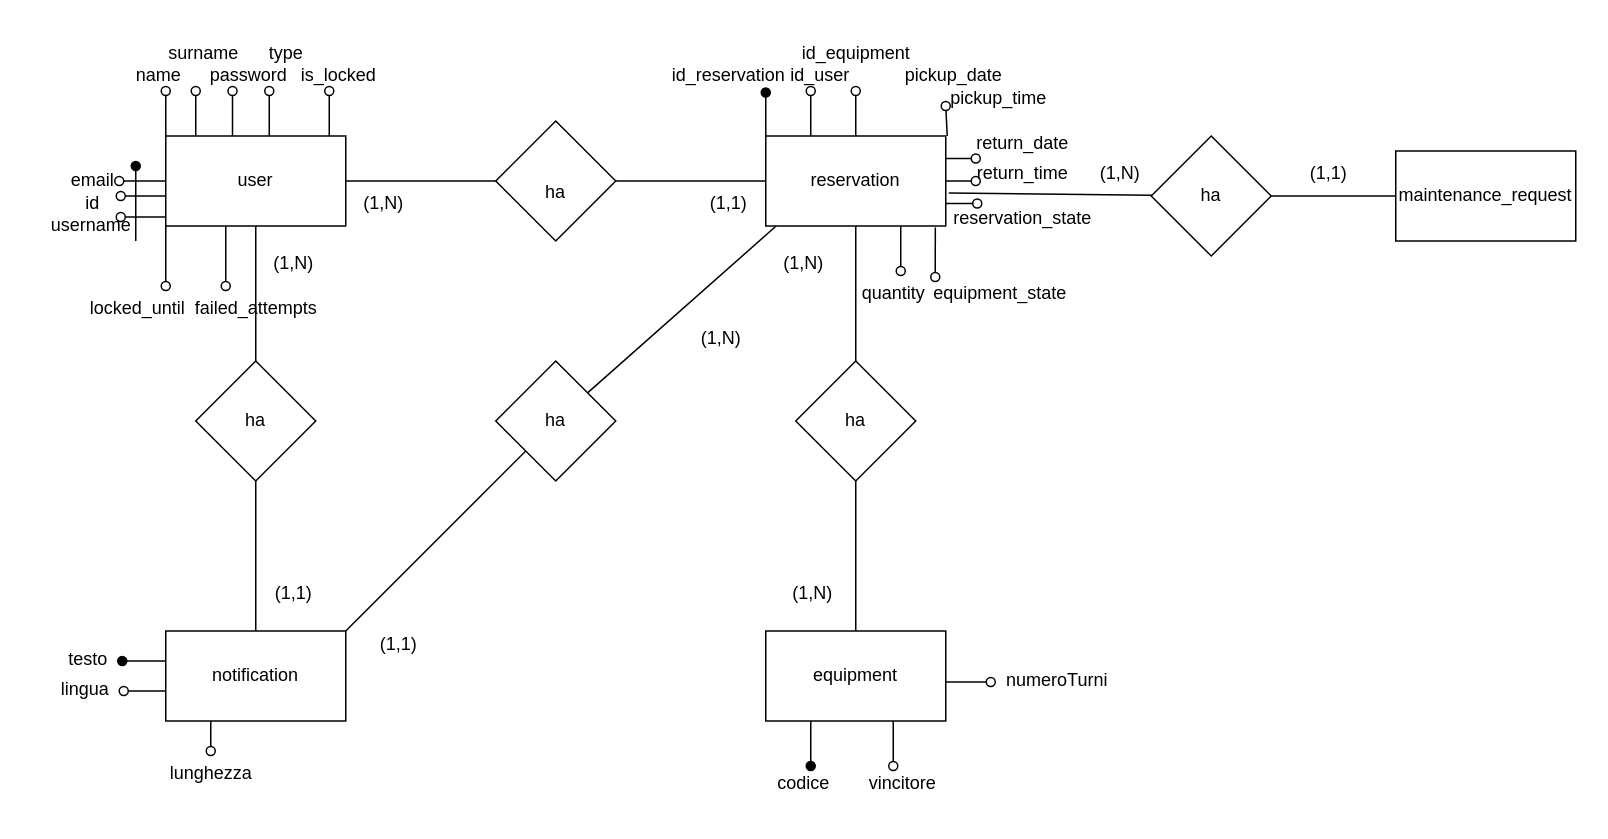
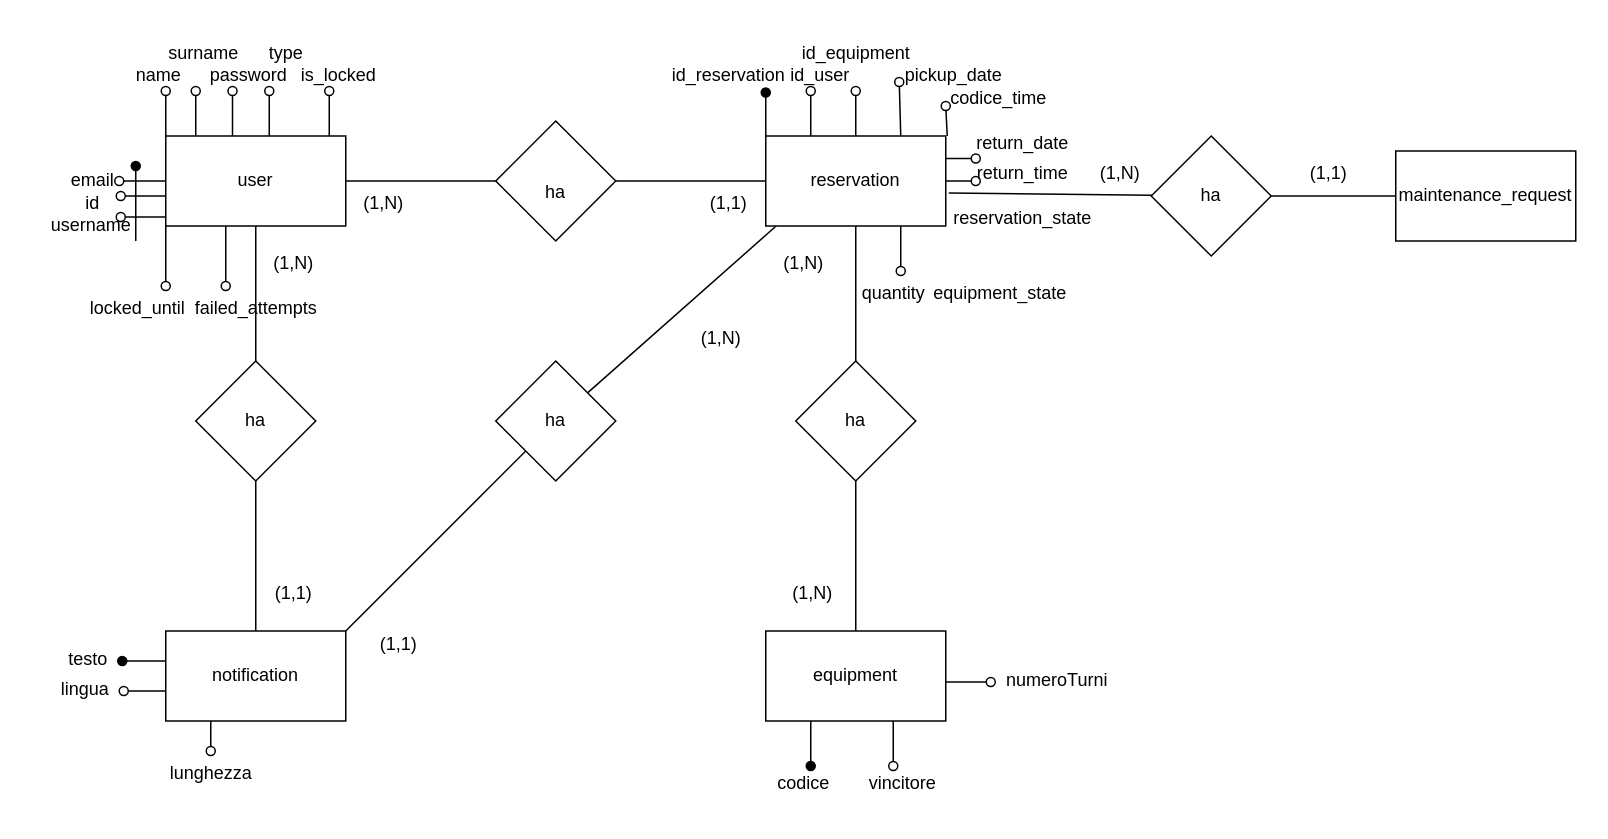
(999, 98) -> (999, 98)
none -> (900, 110)
(960, 203) -> none
(935, 250) -> none
